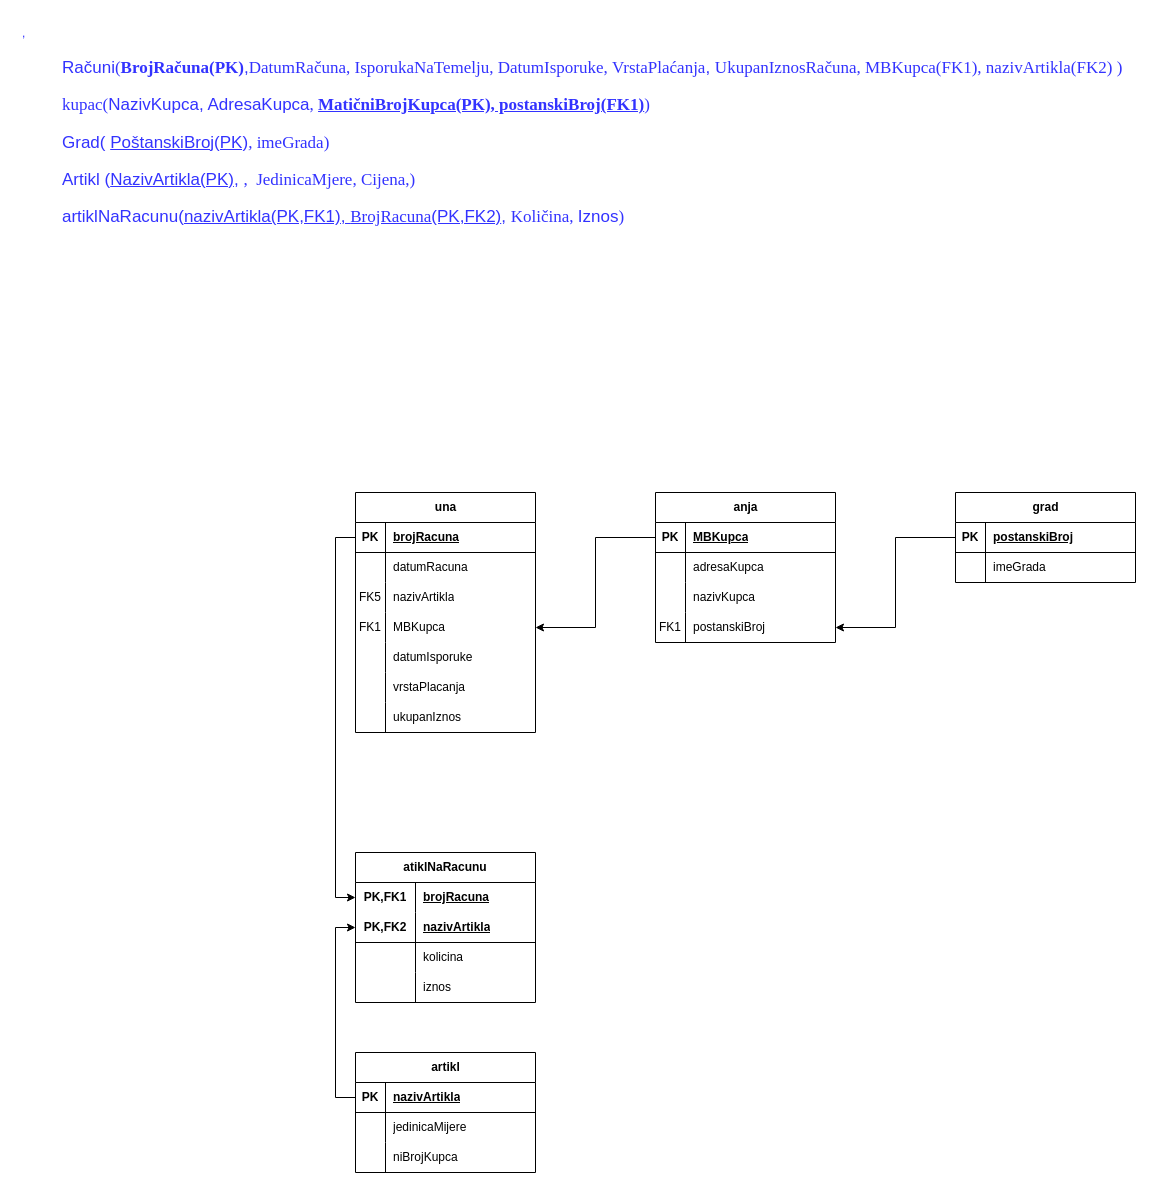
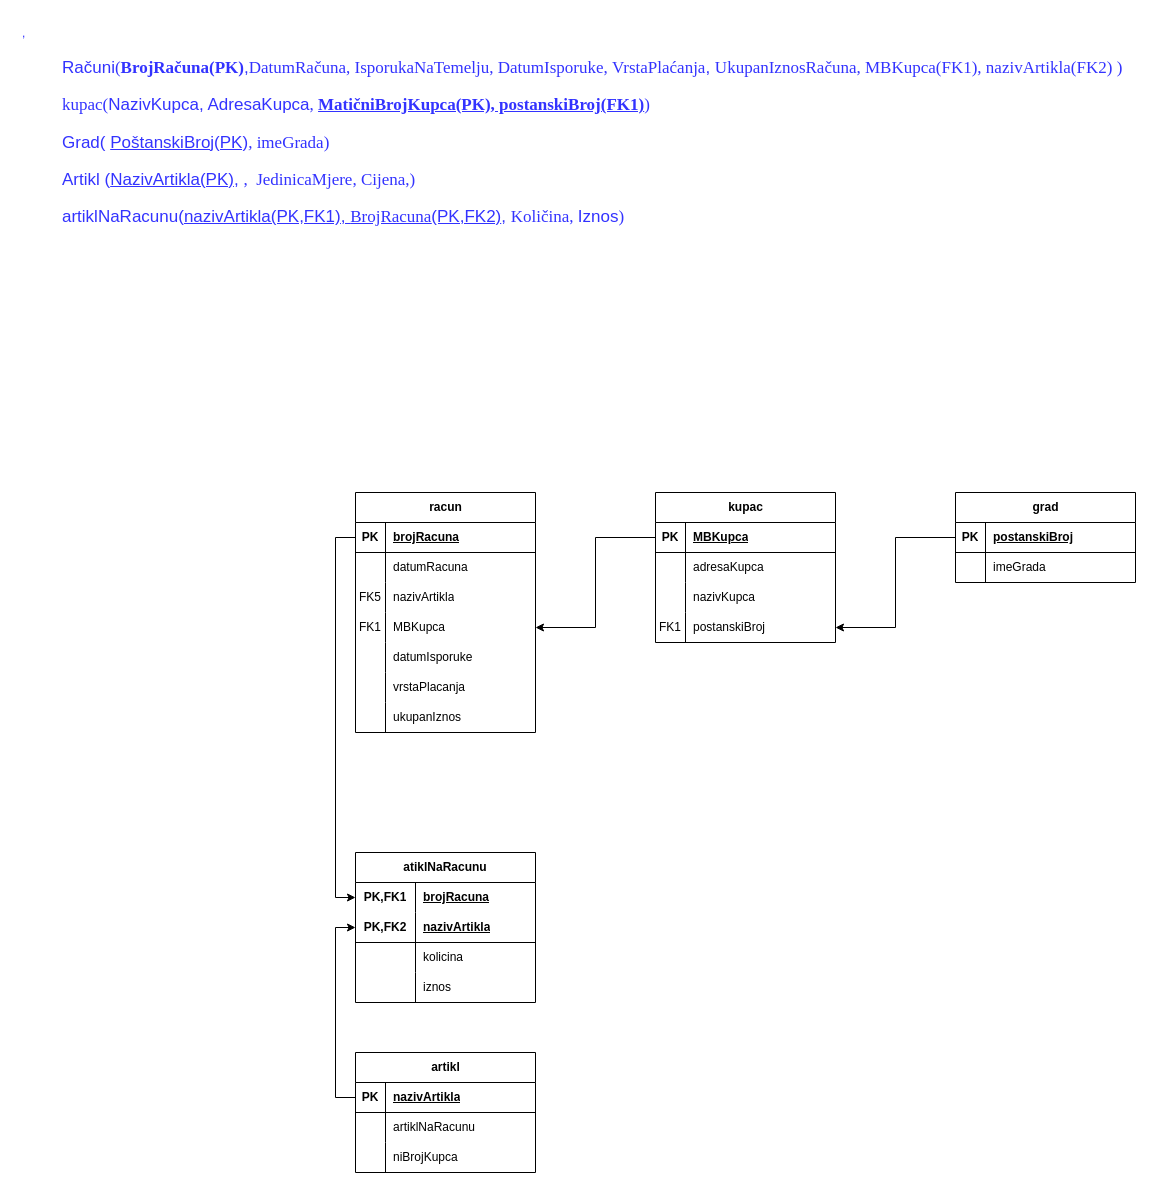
(446, 508) -> (446, 508)
(746, 508) -> (746, 508)
(436, 1128) -> (437, 1128)
